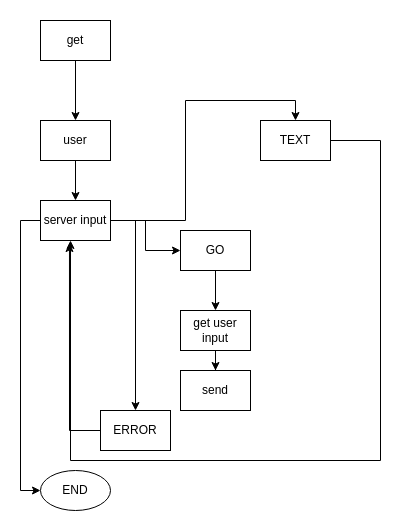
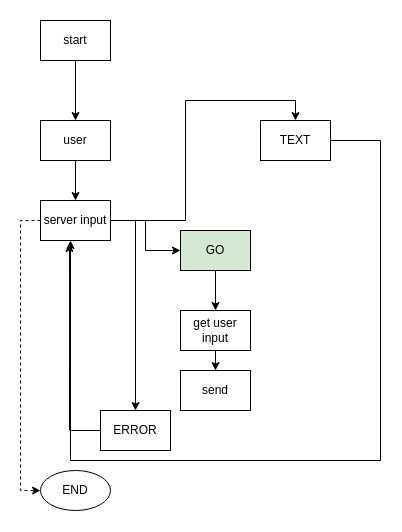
(76, 41) -> (76, 41)
(216, 251) -> (216, 251)
(21, 352) -> (21, 352)
